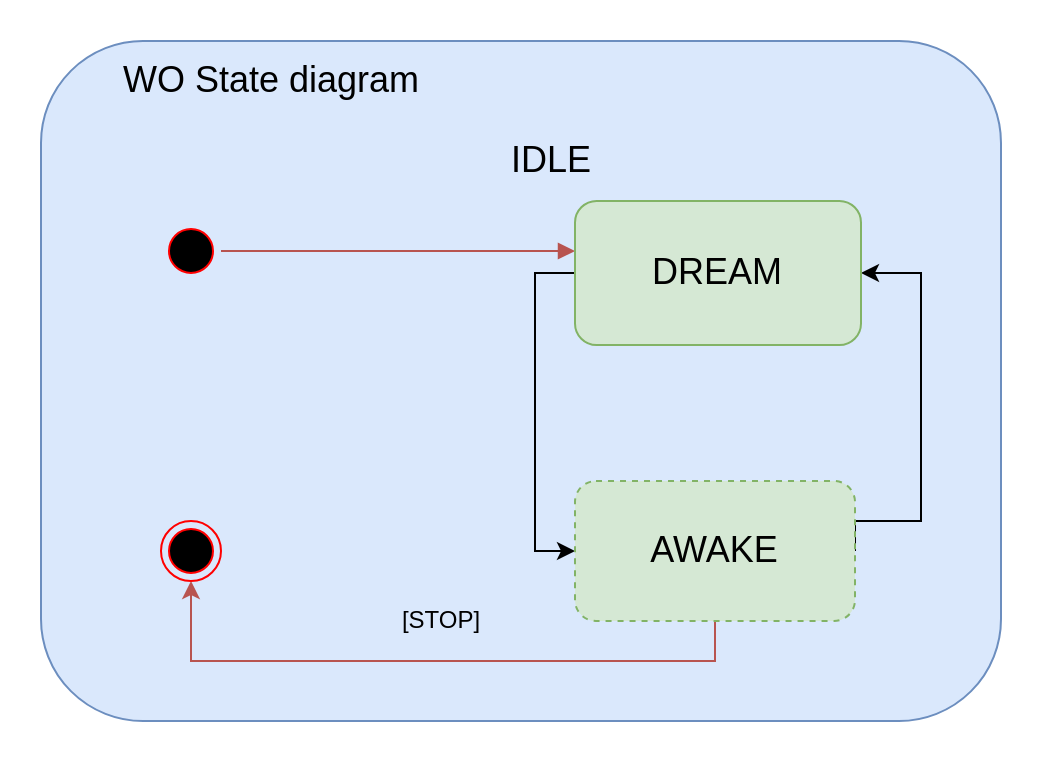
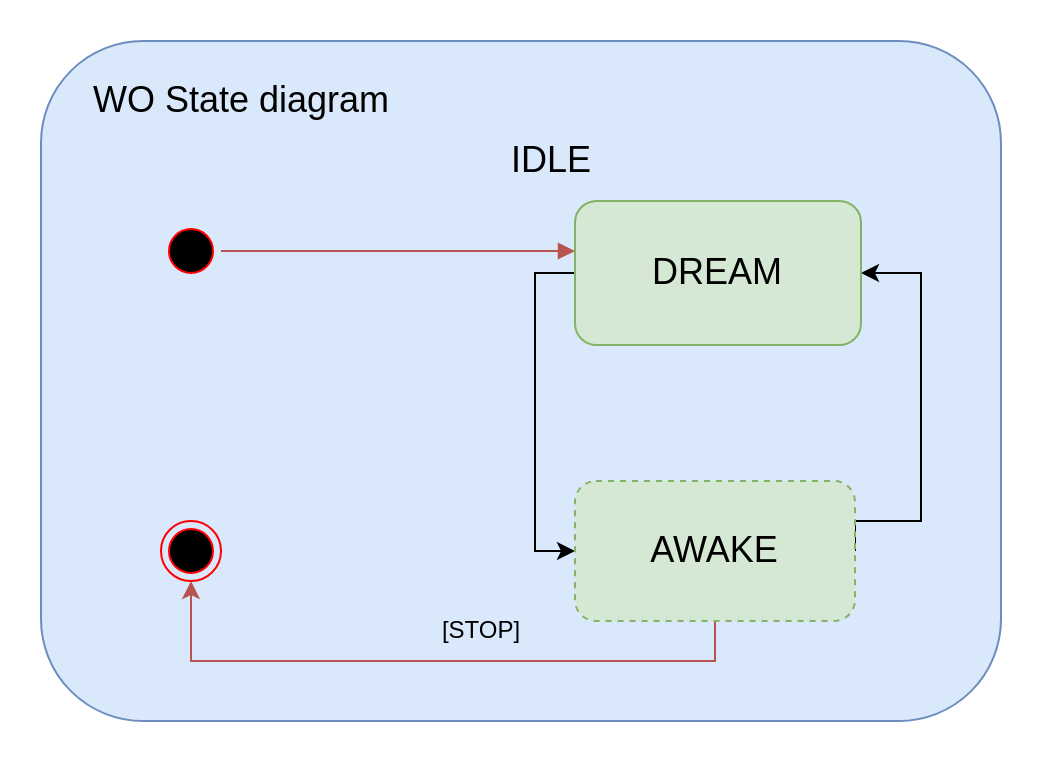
(271, 81) -> (241, 101)
(441, 621) -> (481, 631)
